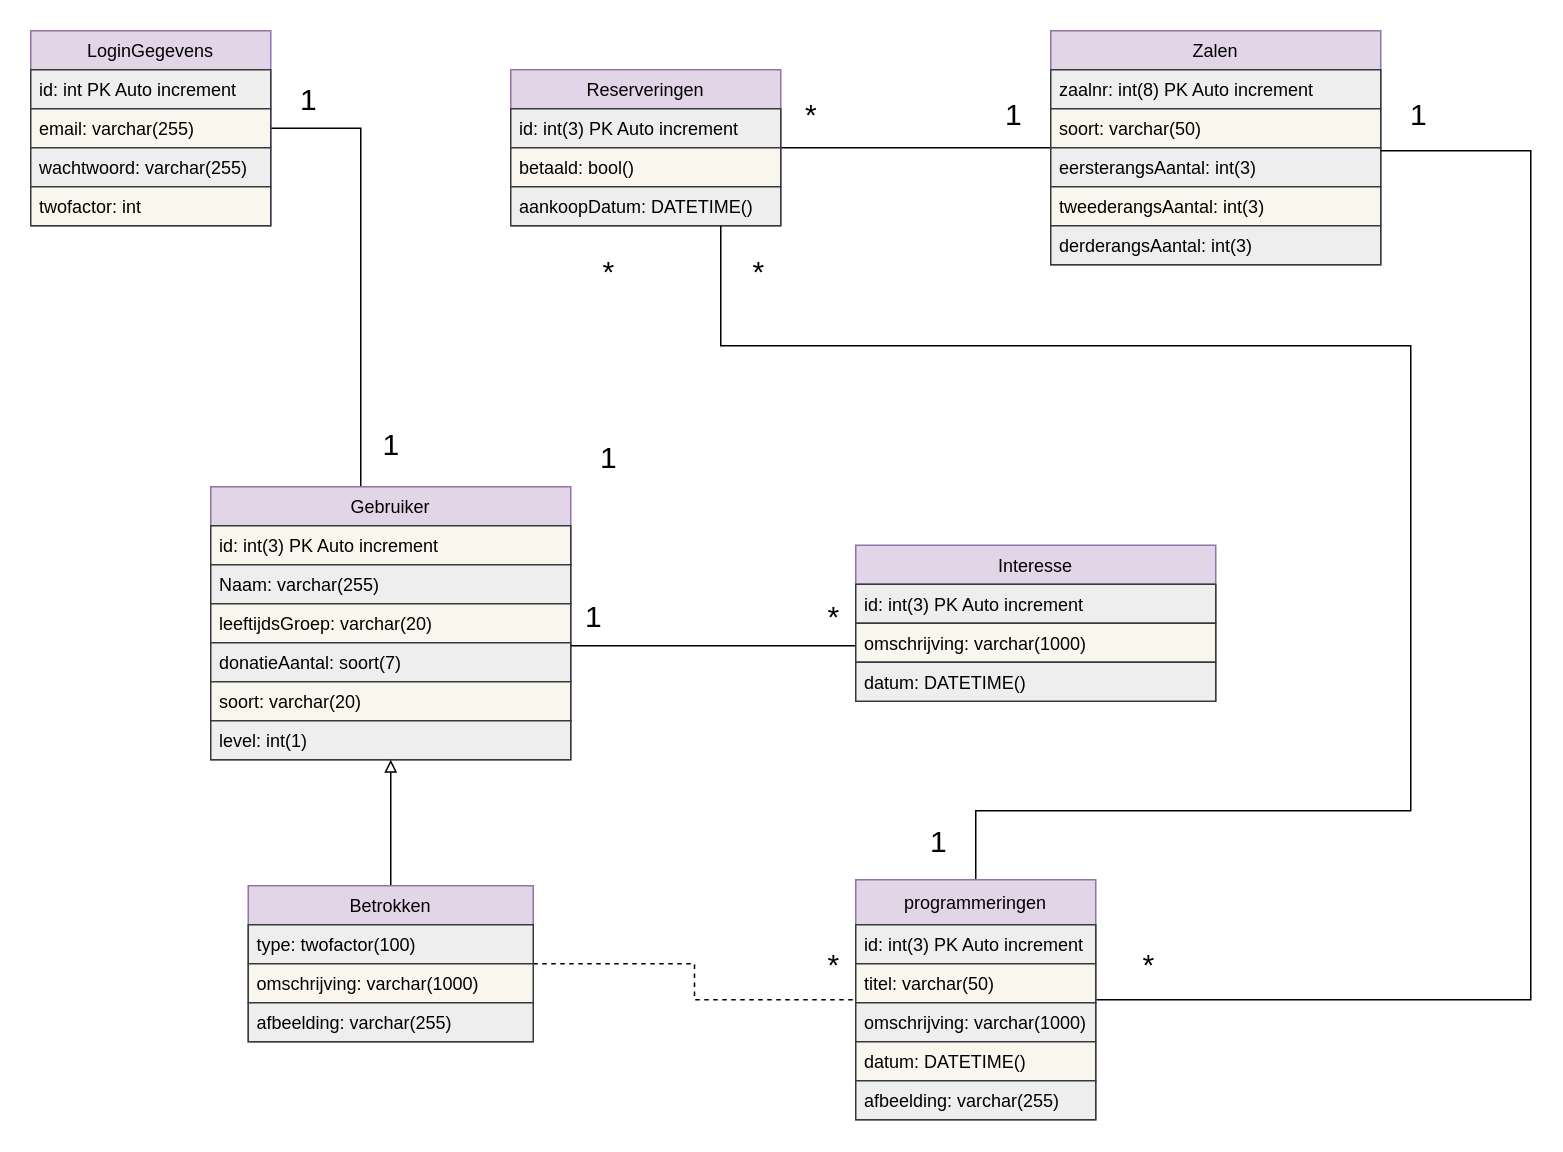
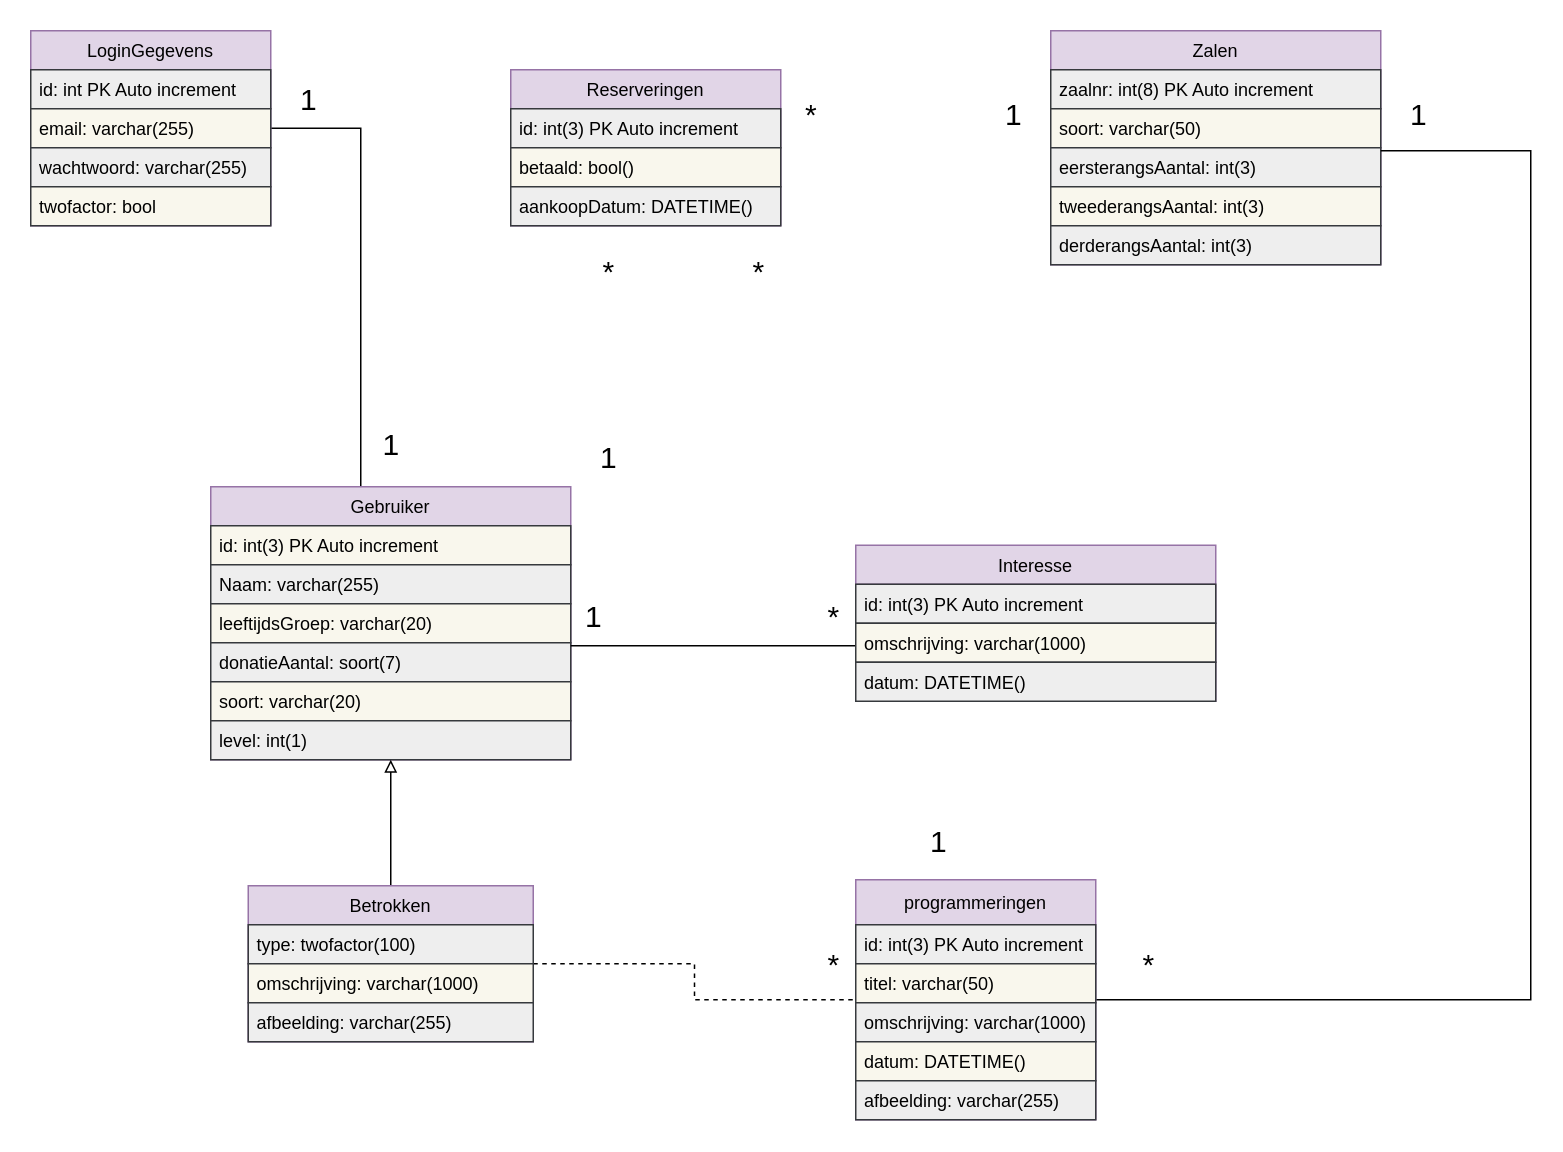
(915, 148) -> none
(103, 207) -> (108, 207)
(1411, 427) -> none
